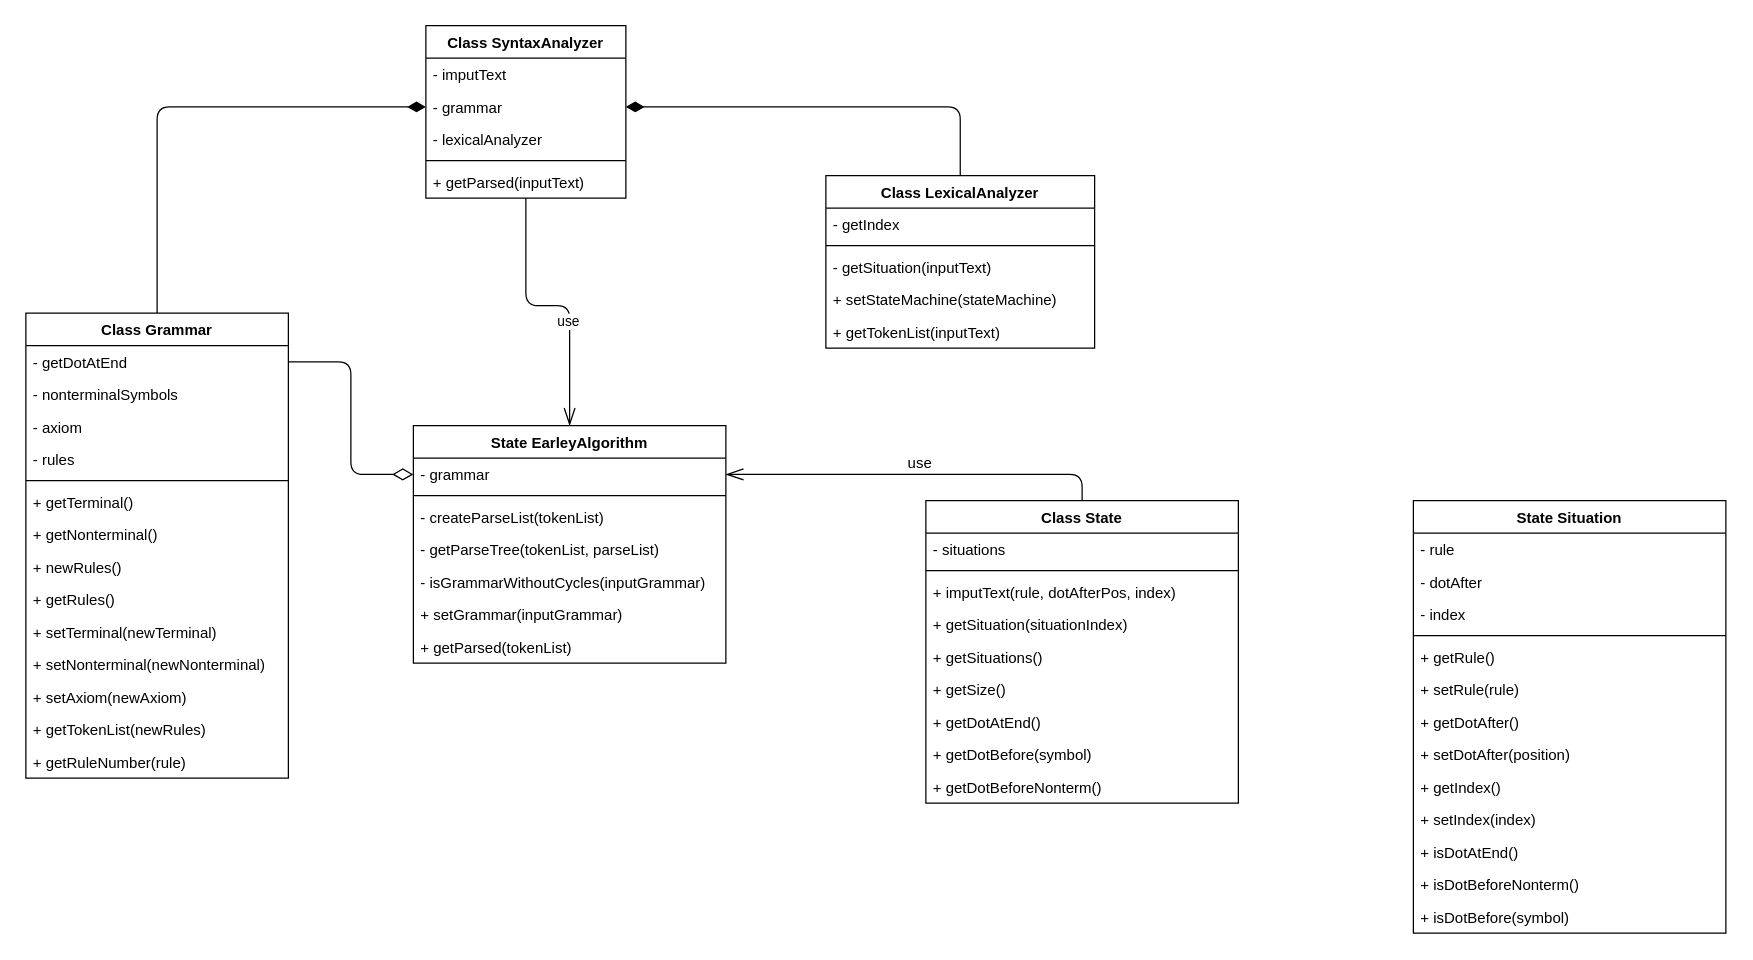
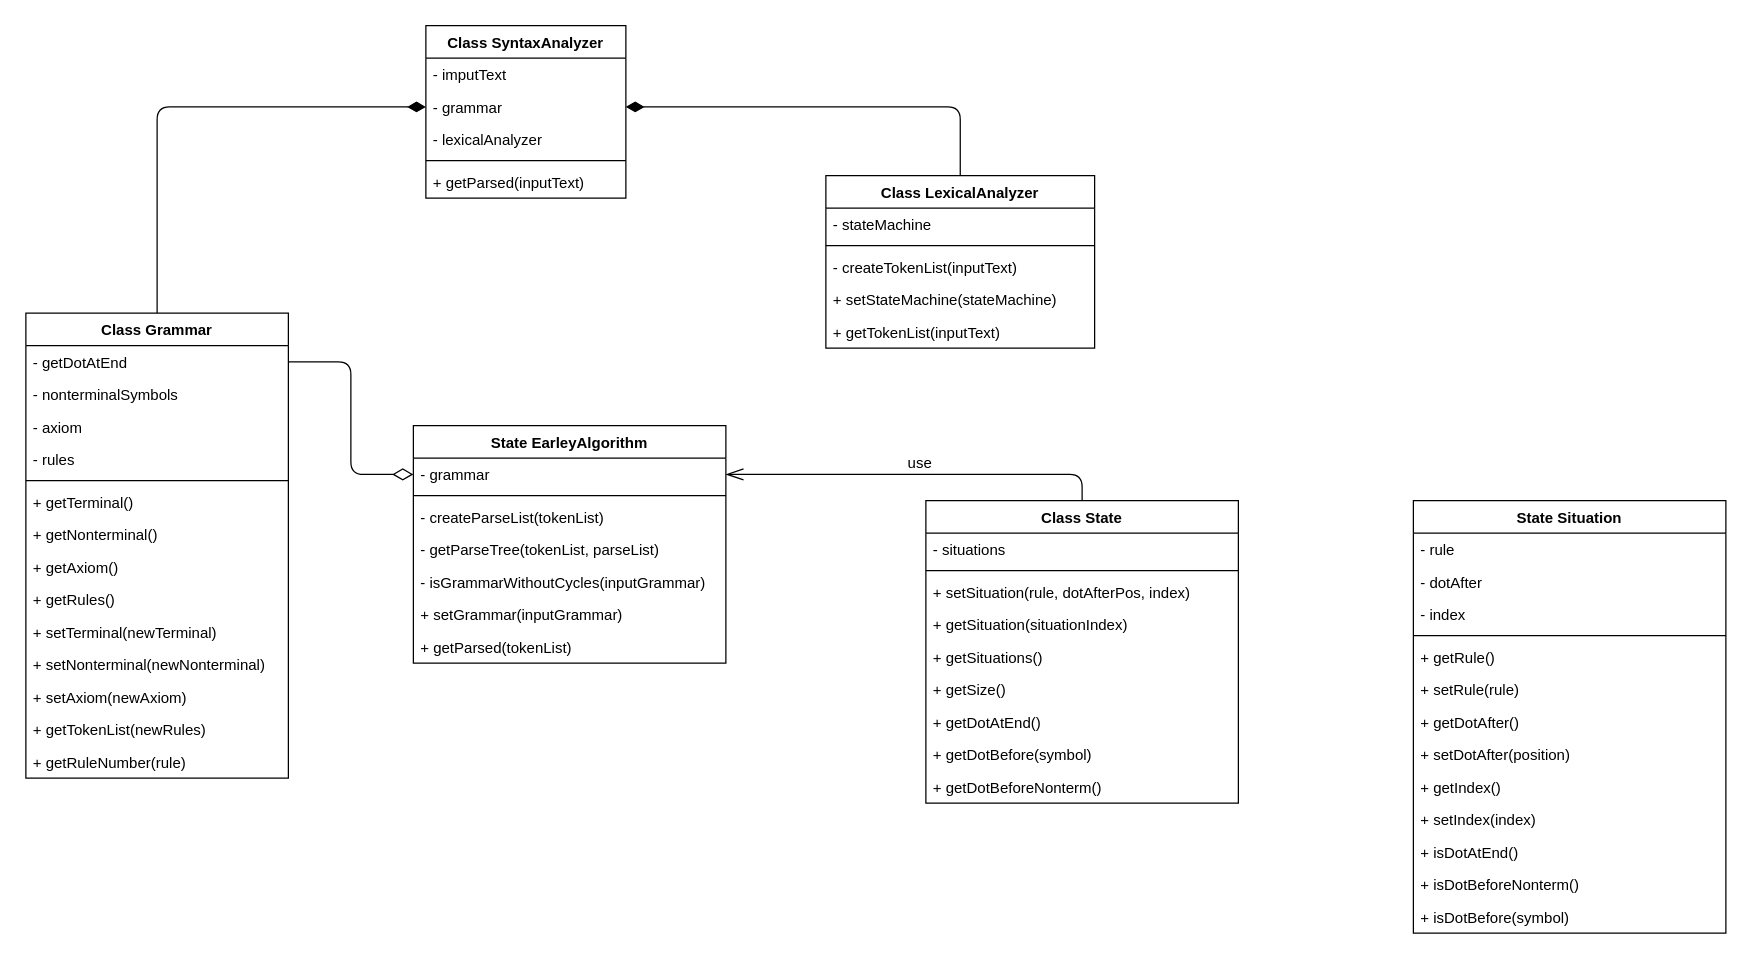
(873, 225) -> (887, 225)
(930, 268) -> (944, 268)
(554, 306) -> none
(79, 568) -> (79, 568)
(1072, 593) -> (1083, 593)
